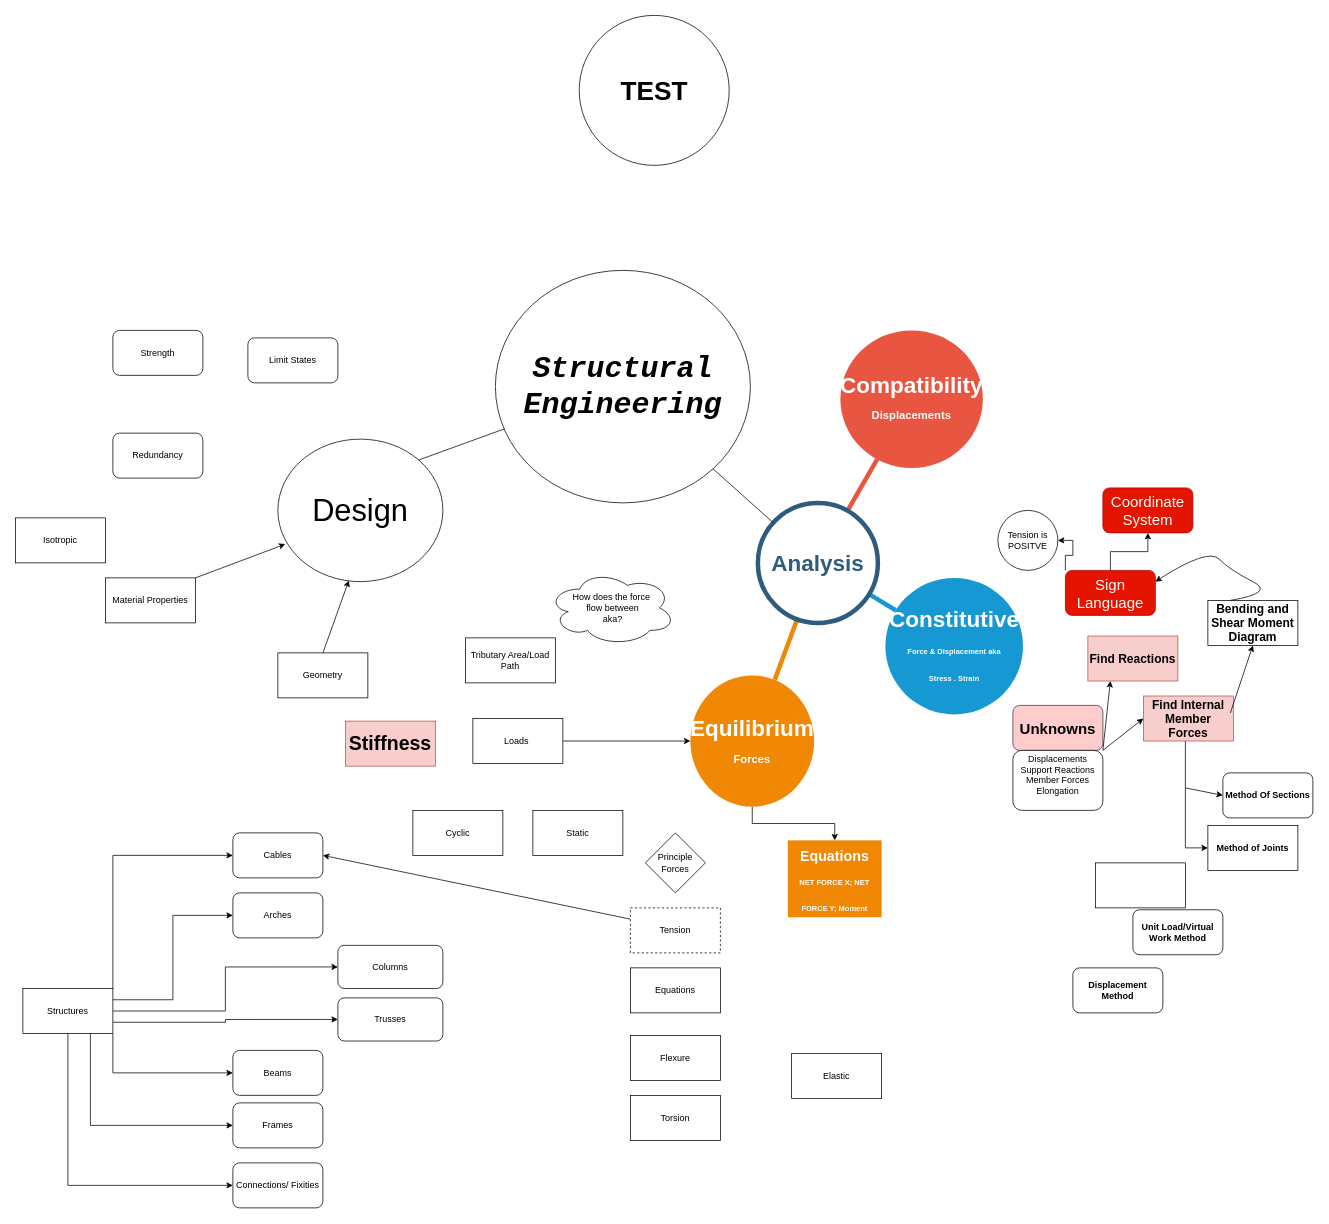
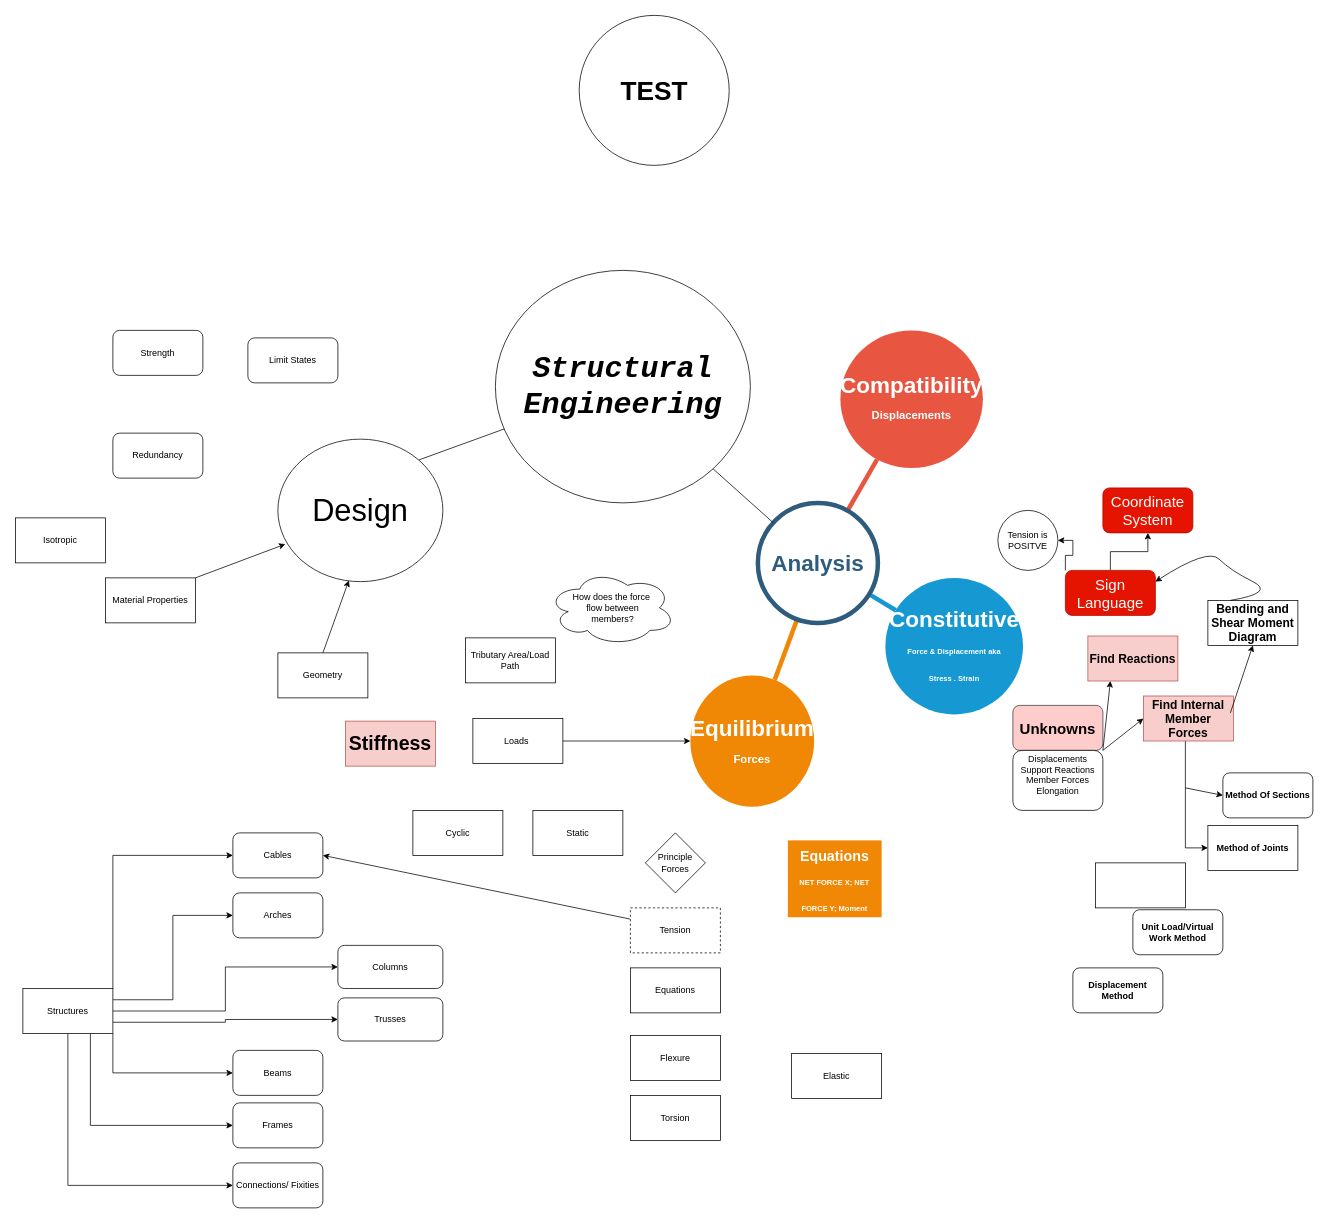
(612, 608) -> (612, 608)
(791, 824) -> none
